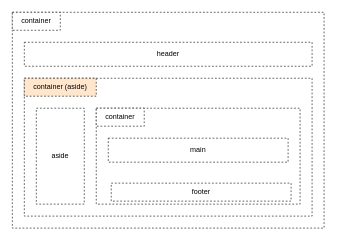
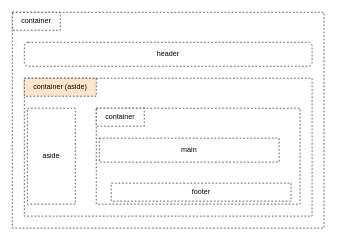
(168, 54) -> (168, 54)
(198, 150) -> (189, 150)
(60, 156) -> (51, 156)
